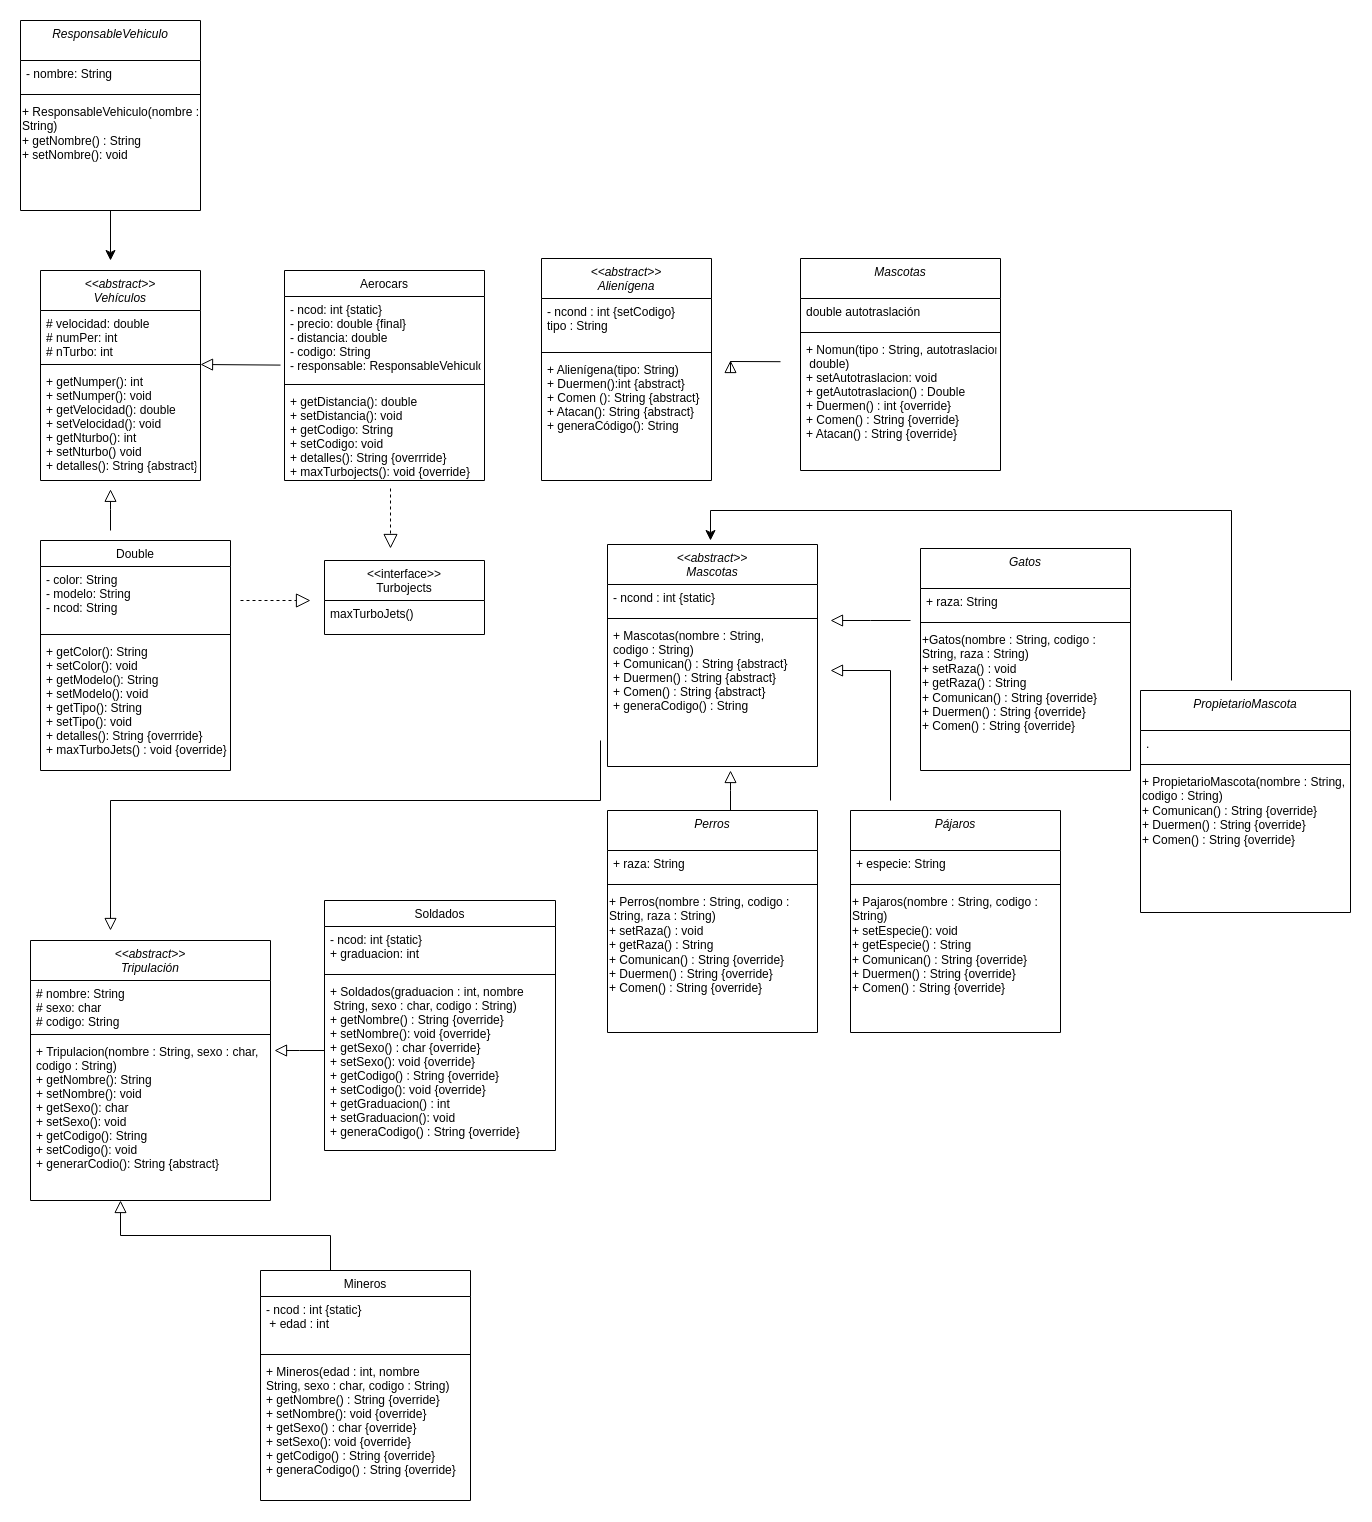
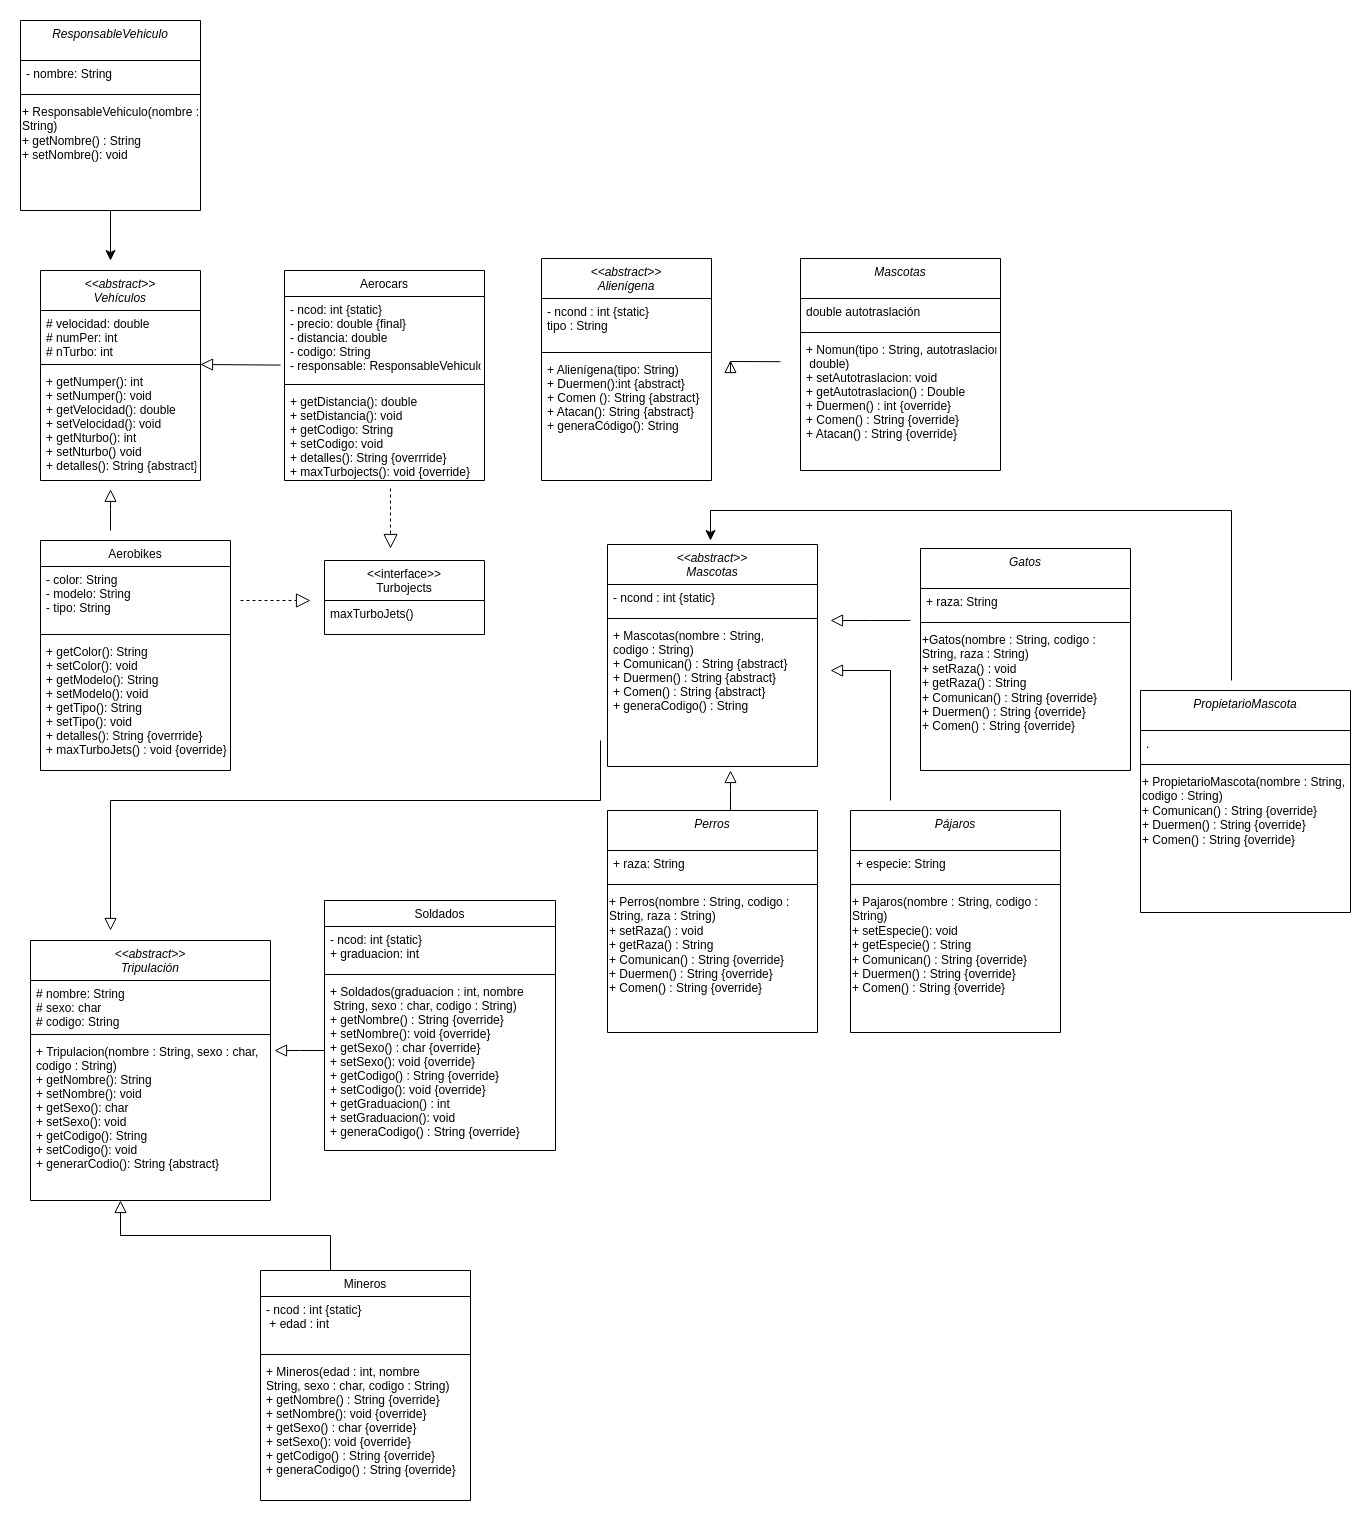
(620, 312) -> (610, 312)
(135, 554) -> (135, 554)
(89, 580) -> (89, 580)
